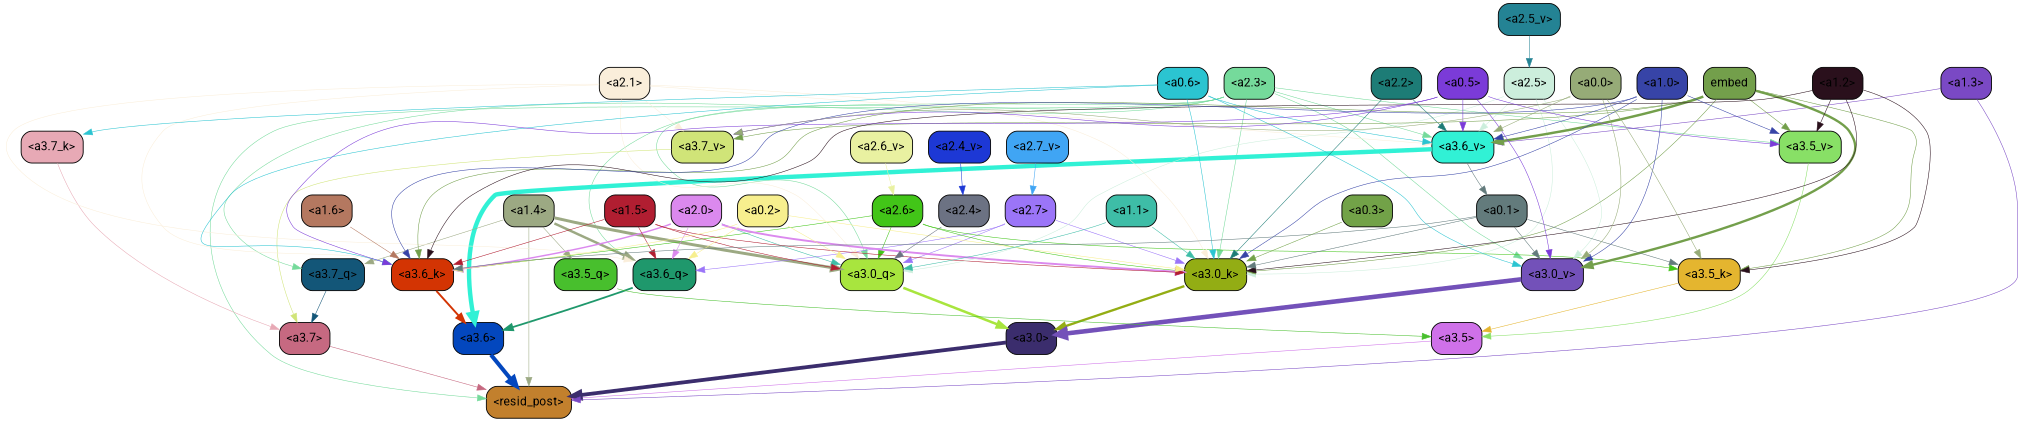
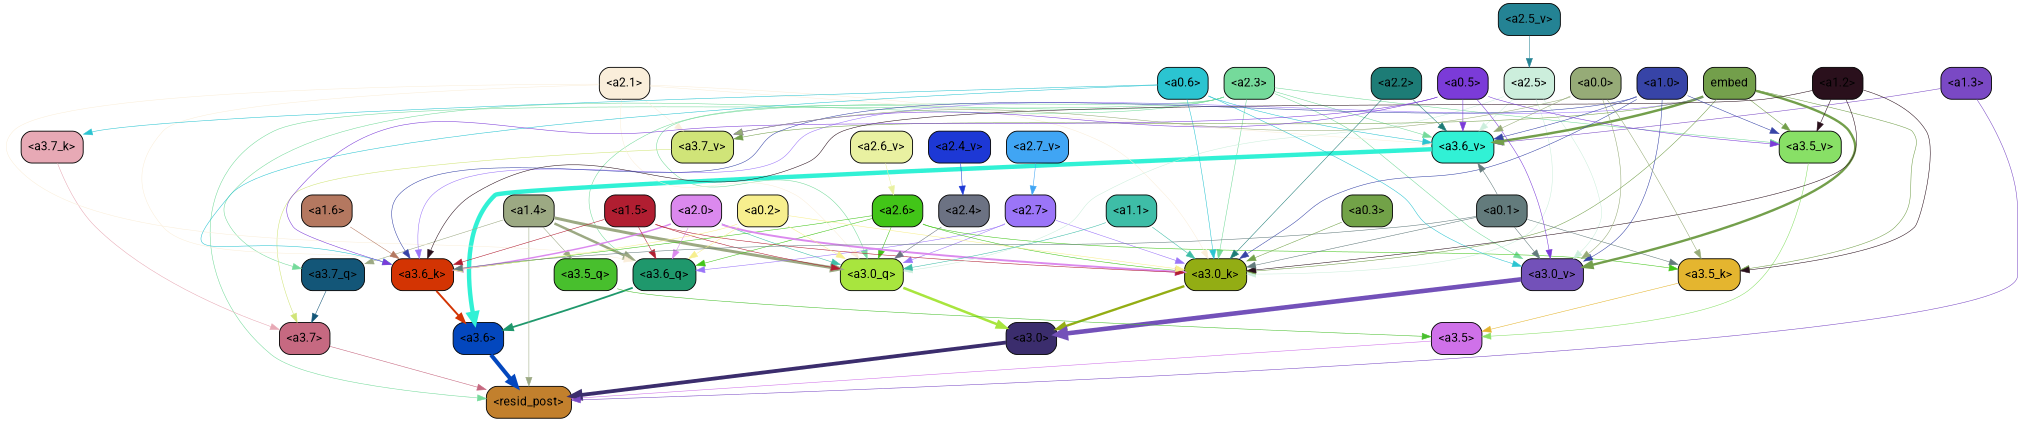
(798, 141) -> (798, 141)
(1475, 176) -> (1491, 183)
none -> (814, 234)
